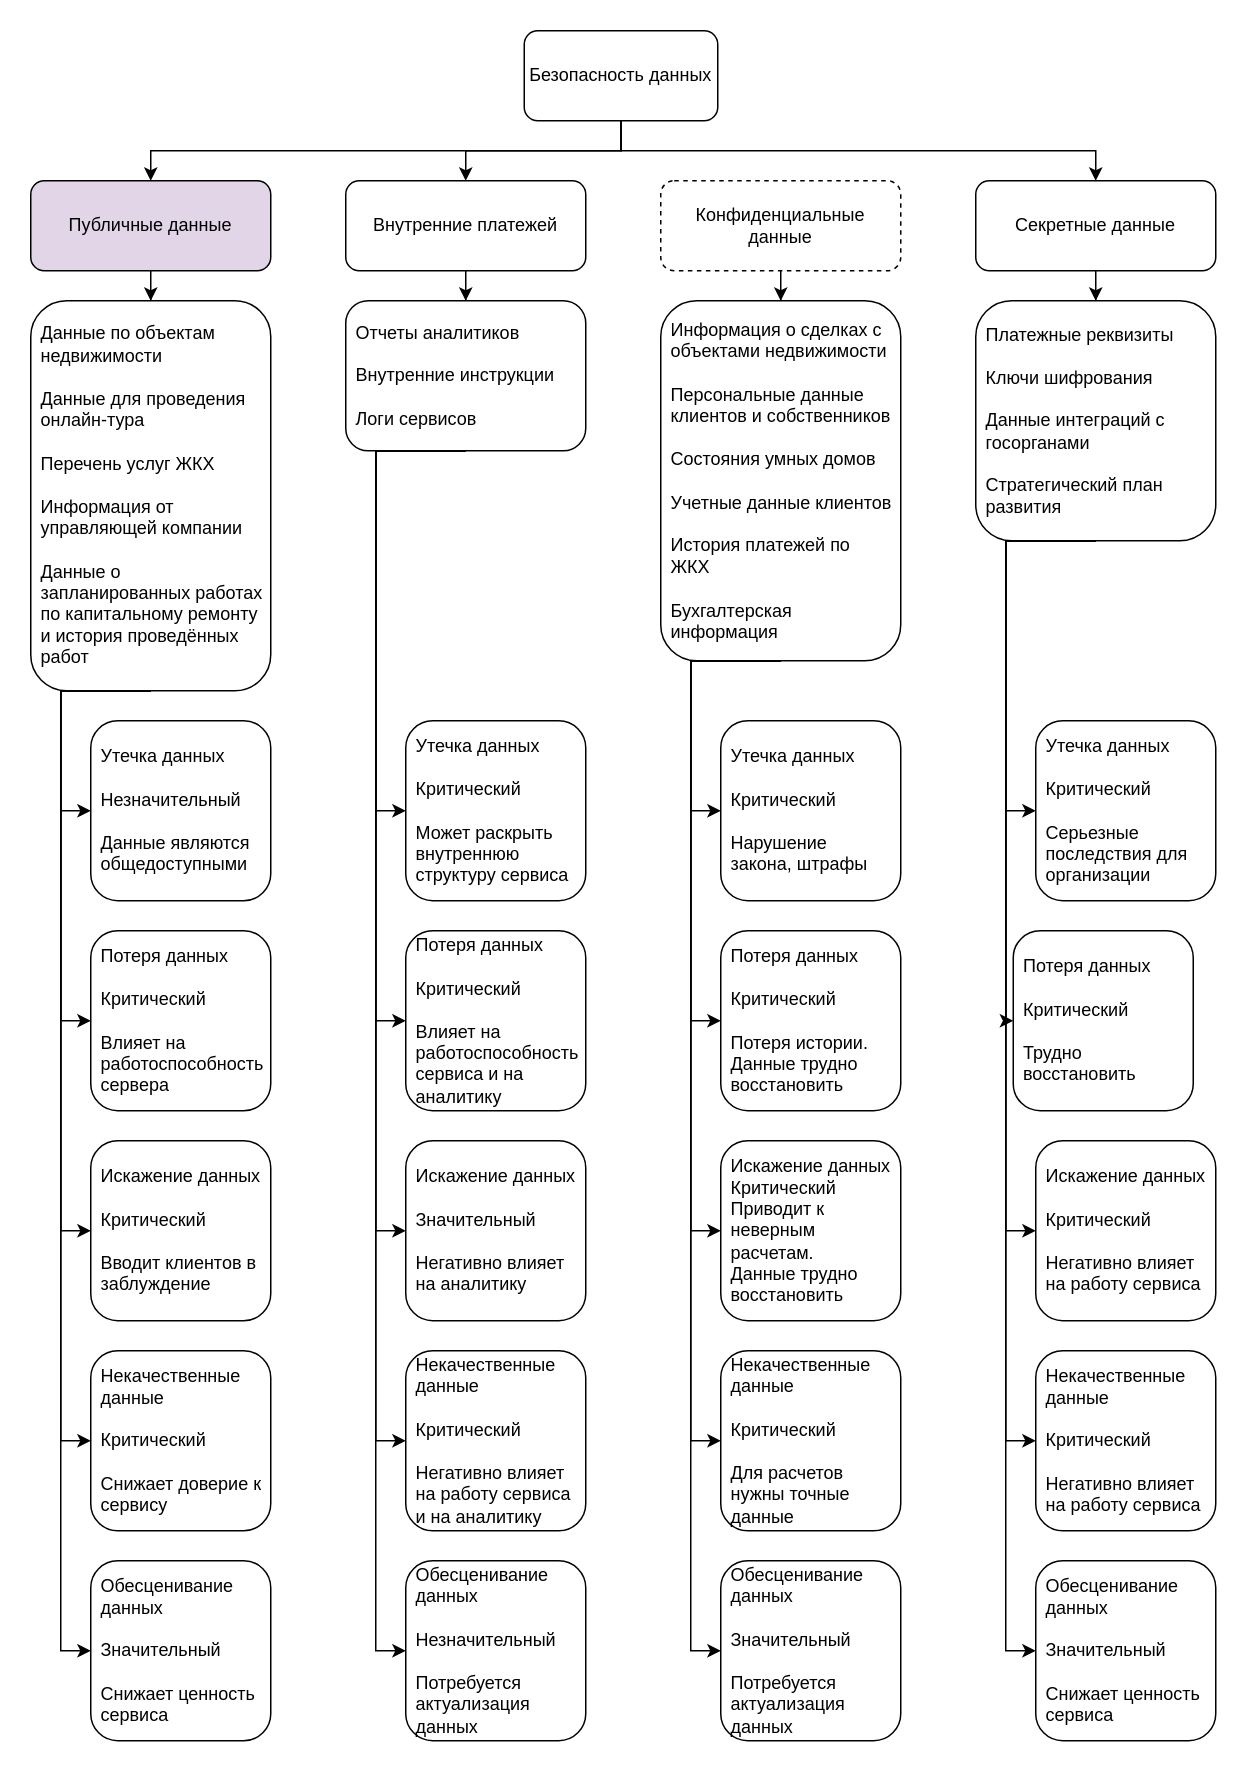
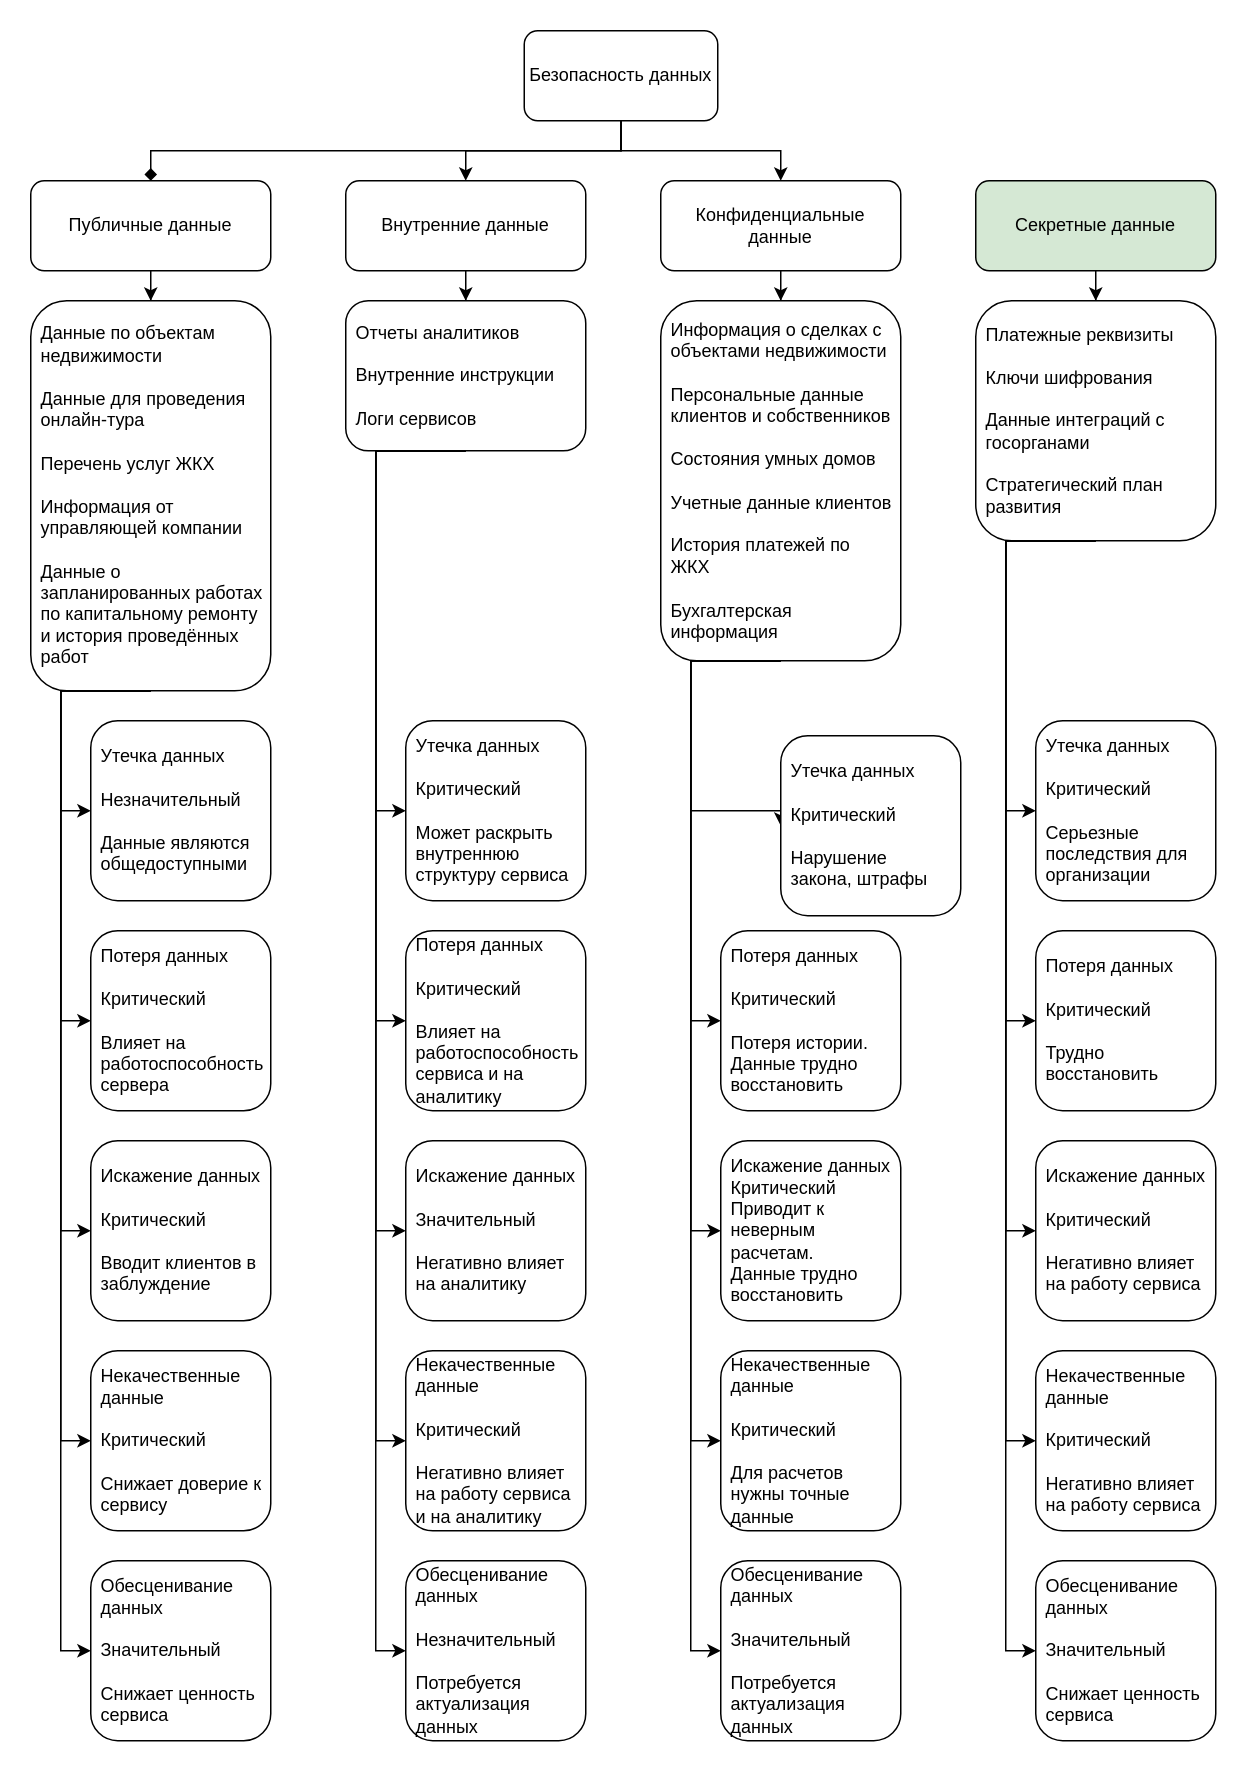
(950, 151) -> none
none -> (781, 162)
(151, 169) -> (151, 168)
(151, 226) -> (151, 226)
(466, 226) -> (466, 226)
(781, 226) -> (781, 226)
(1096, 226) -> (1096, 226)
(811, 811) -> (871, 826)
(1103, 1021) -> (1126, 1021)
